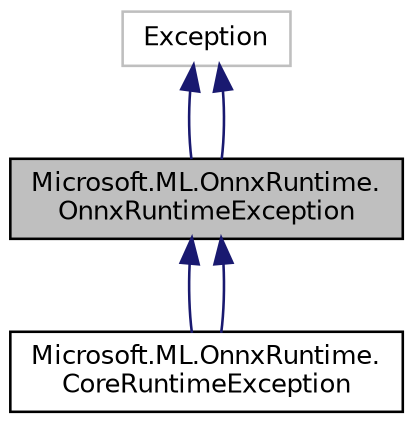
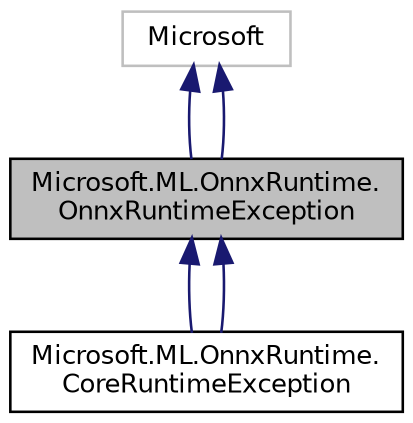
(207, 39) -> (207, 39)
